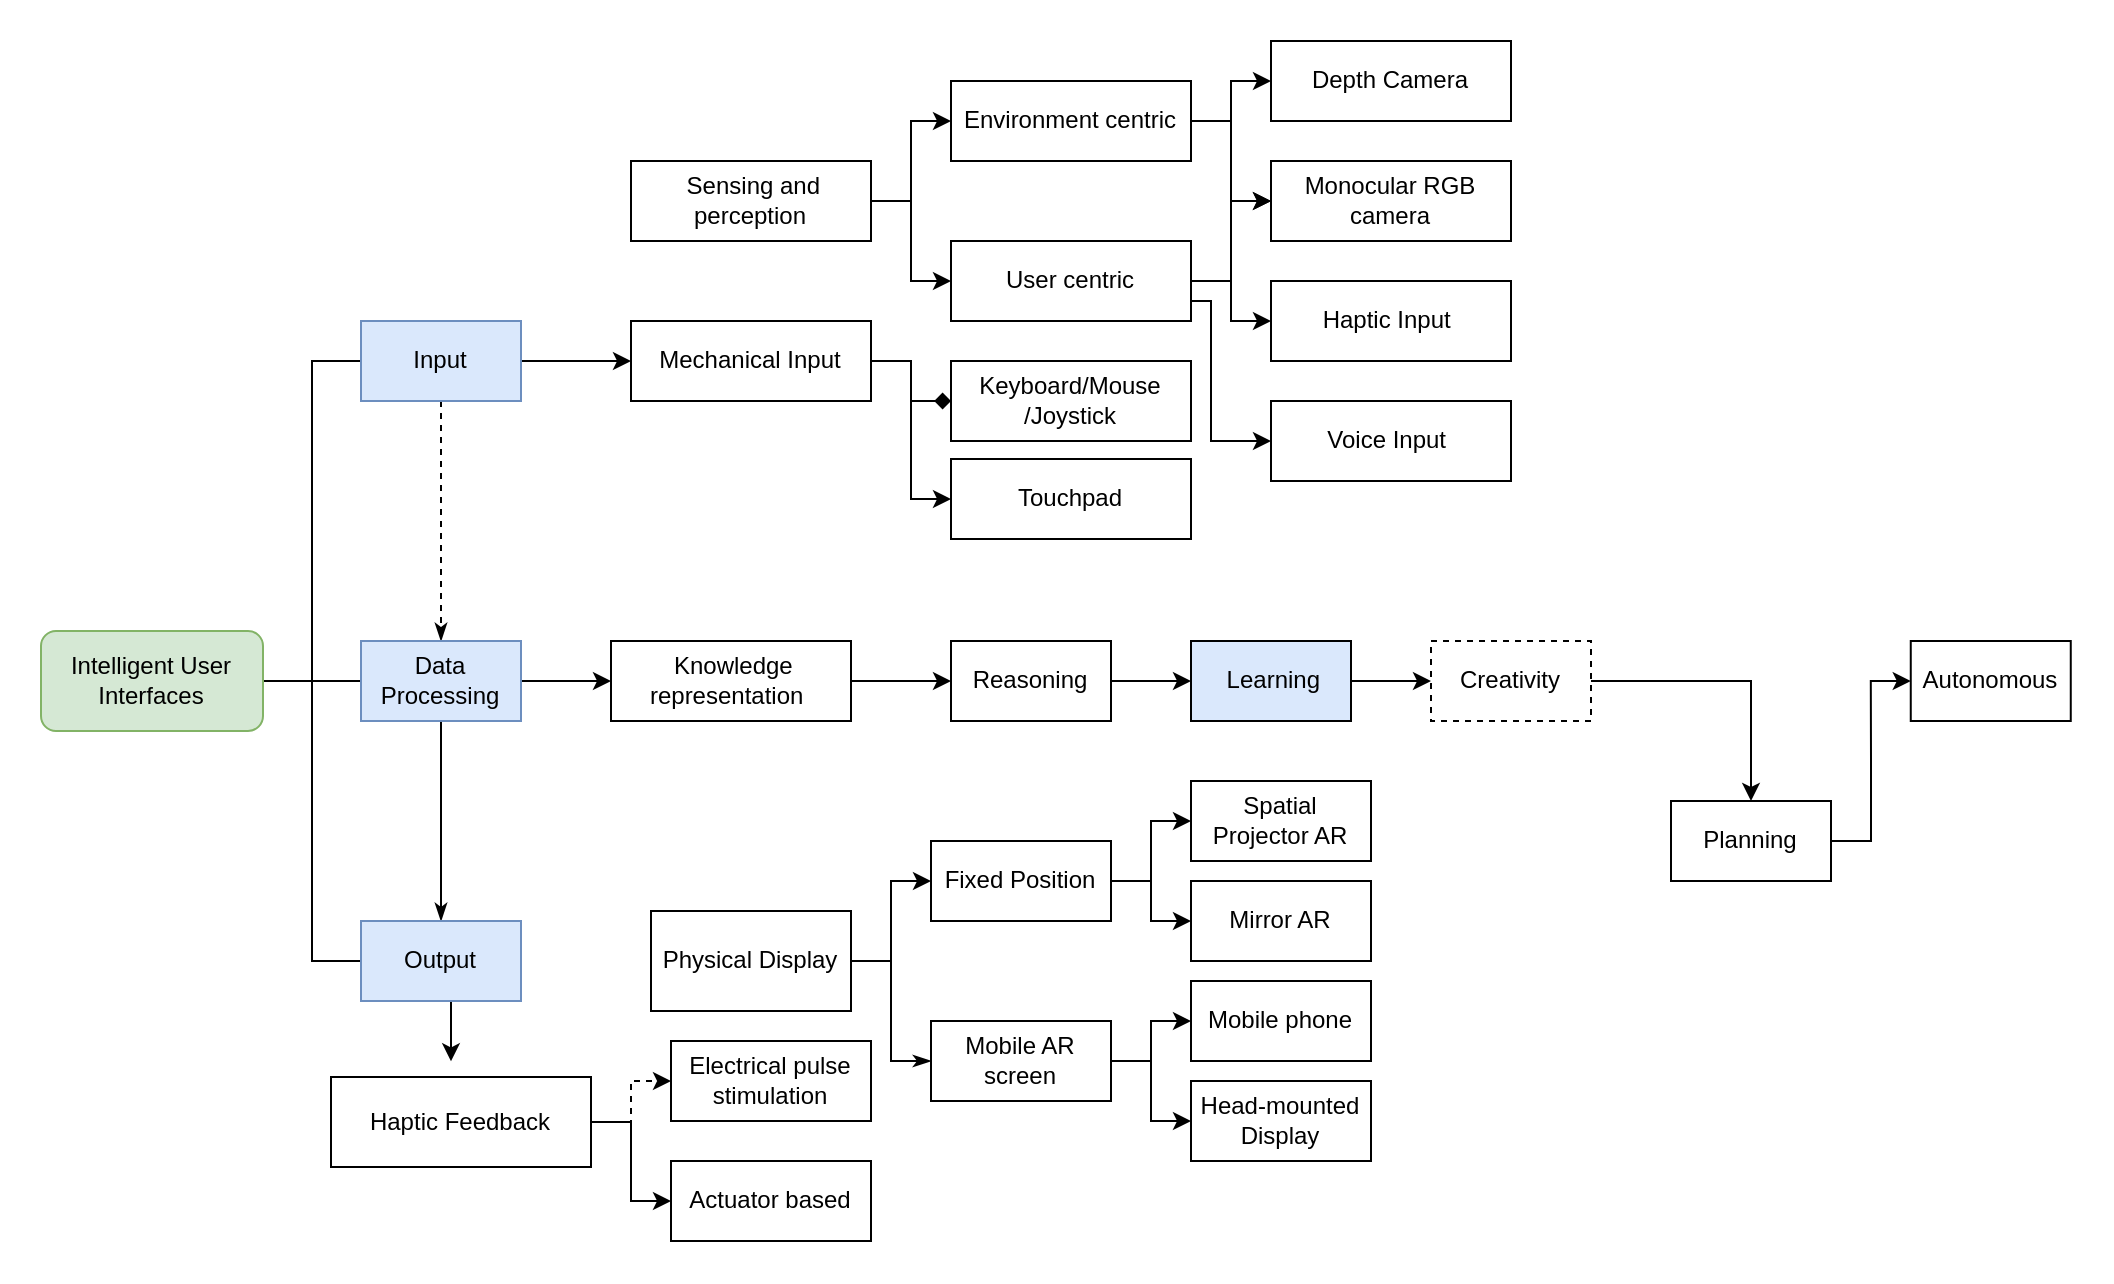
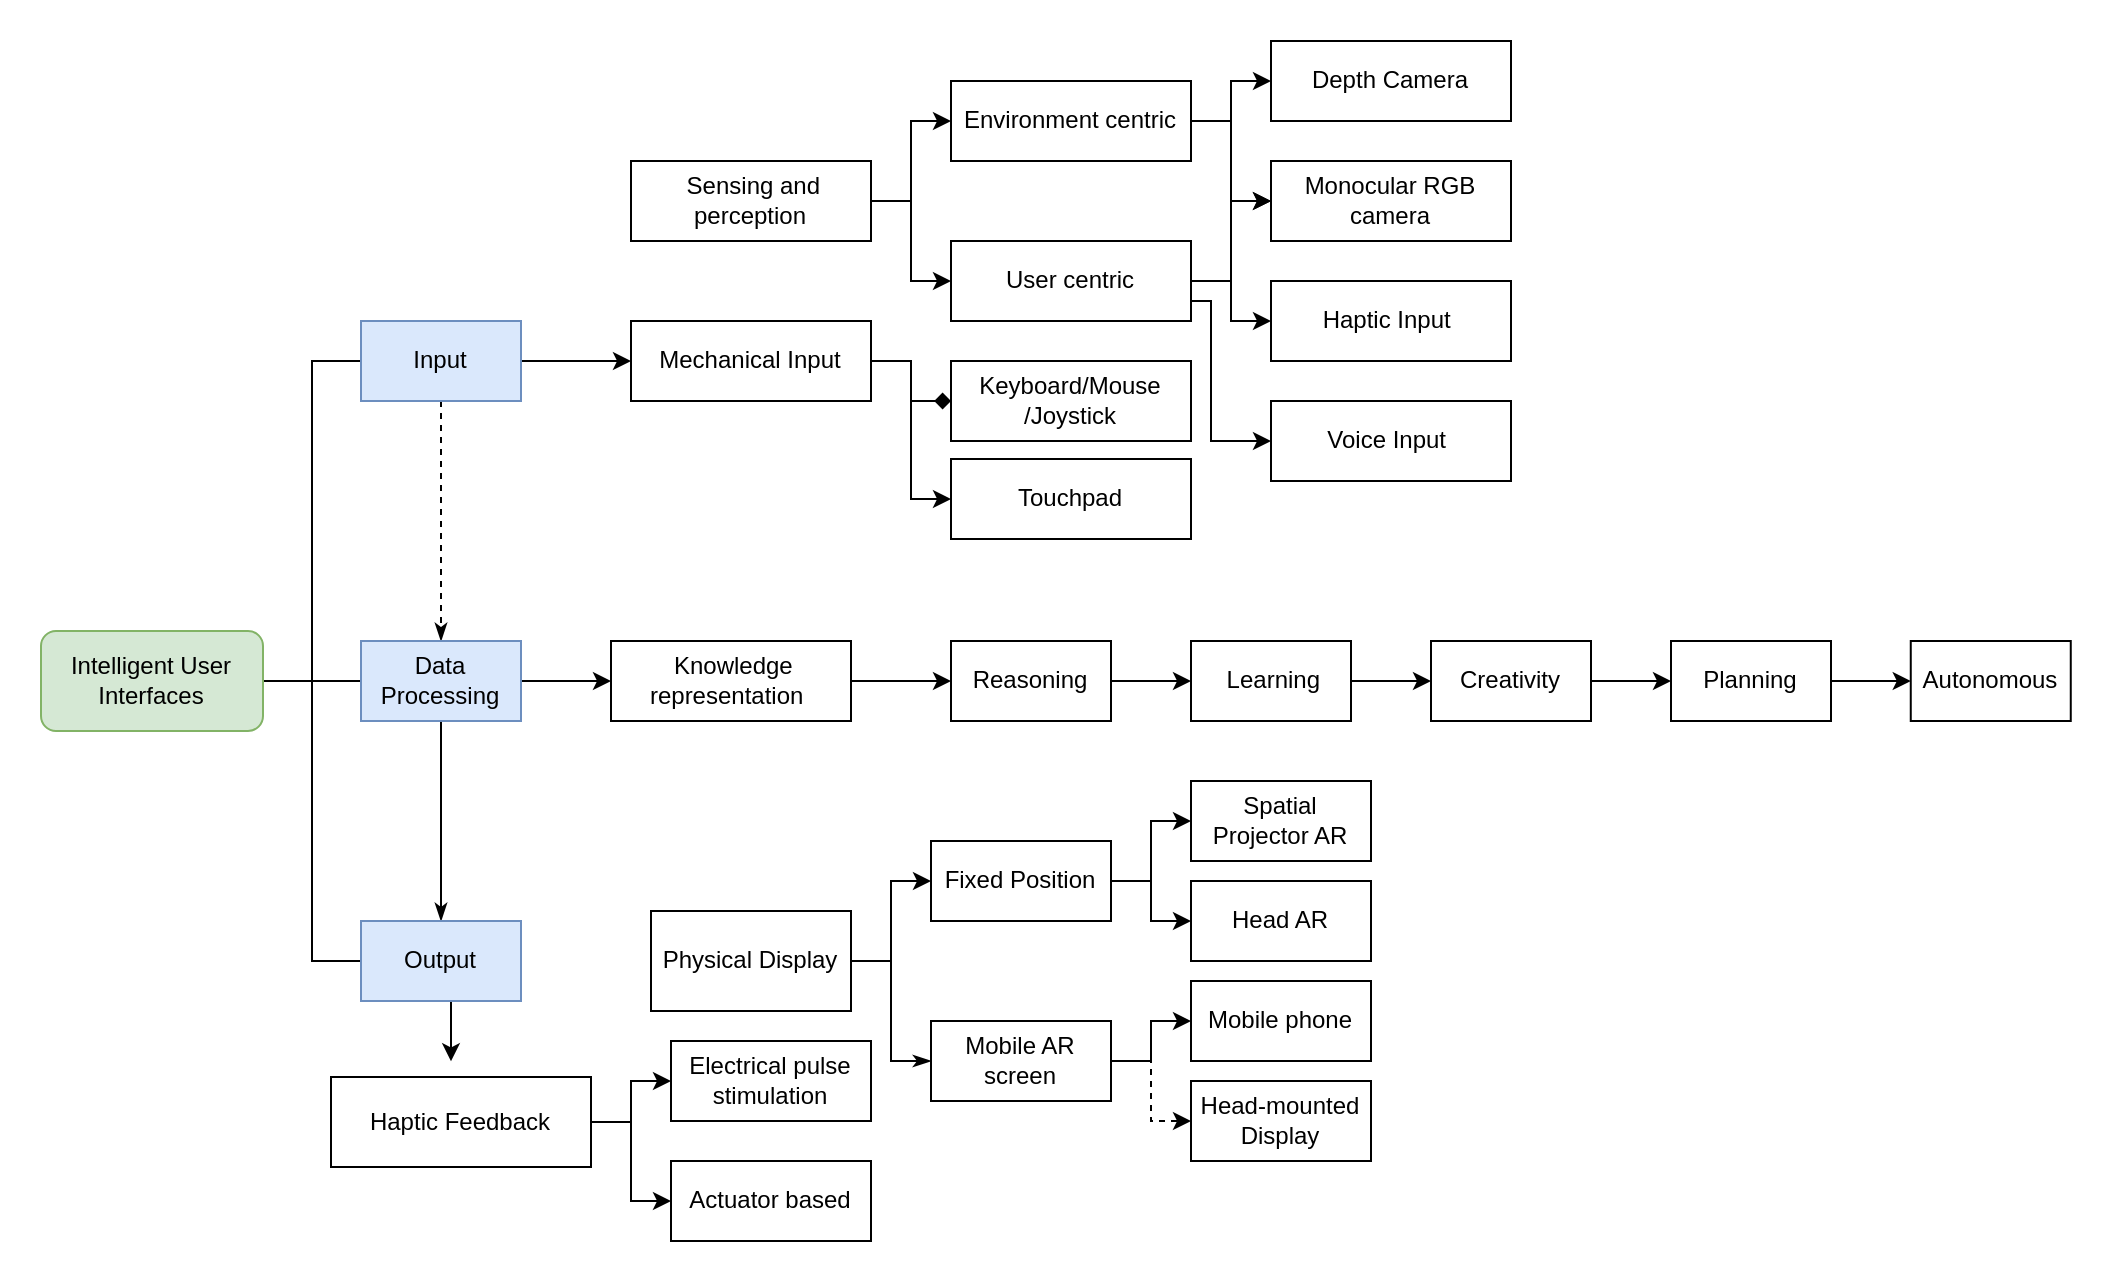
(1271, 681) -> (1271, 681)
(1511, 681) -> (1511, 681)
(1751, 841) -> (1751, 681)
(1281, 921) -> (1281, 921)
(631, 1088) -> (631, 1088)
(1151, 1103) -> (1151, 1103)
